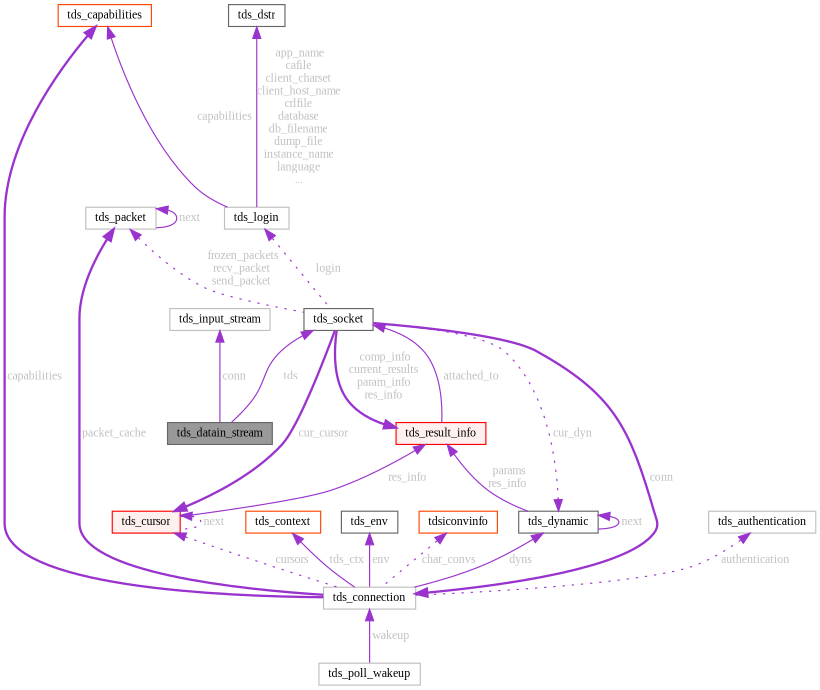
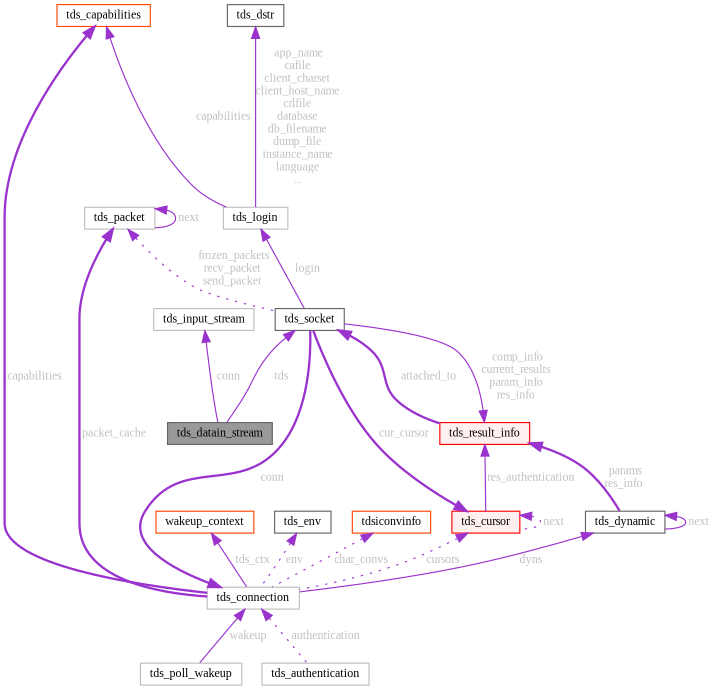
(301, 273) -> (286, 274)
(513, 361) -> none
(432, 363) -> (388, 386)
(341, 388) -> (434, 340)
(406, 478) -> (530, 478)
(486, 489) -> (587, 470)
(283, 522) -> (205, 522)
(370, 566) -> (276, 565)
(582, 584) -> (288, 640)
